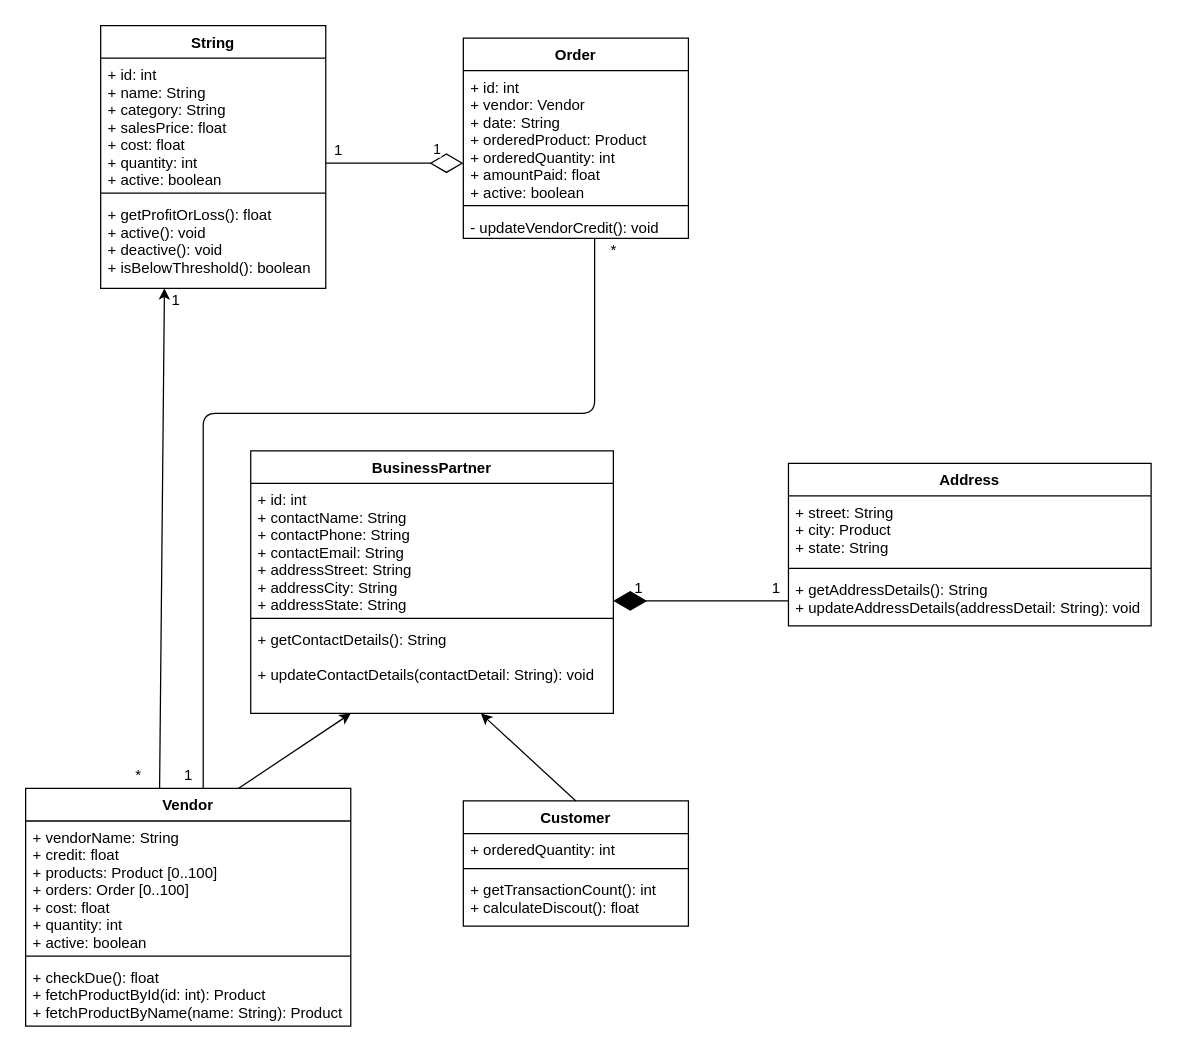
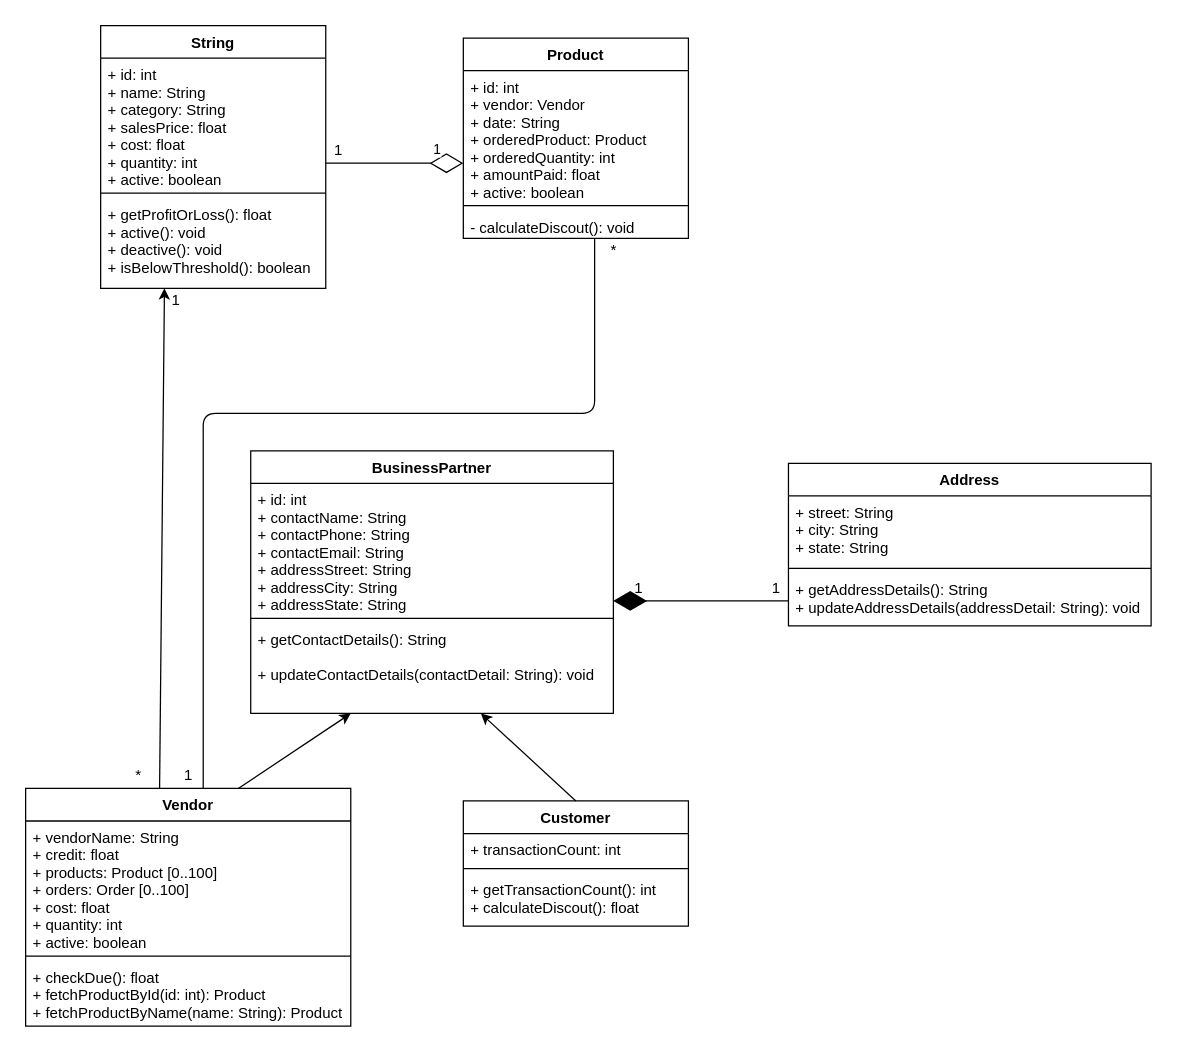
(575, 55) -> (575, 55)
(578, 228) -> (566, 228)
(854, 513) -> (854, 513)
(553, 850) -> (557, 850)
